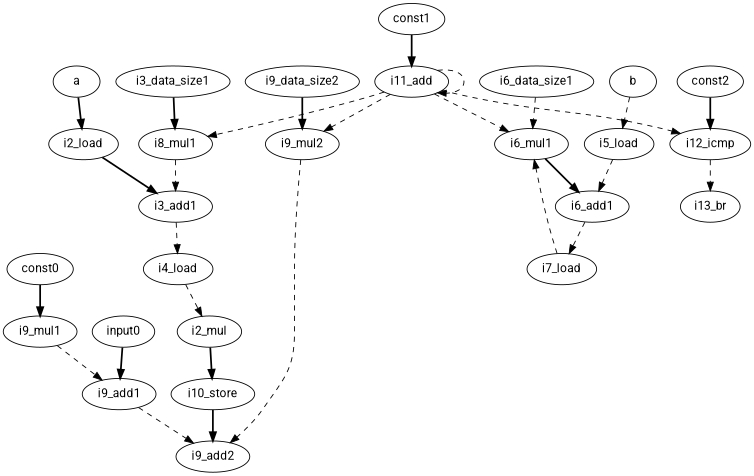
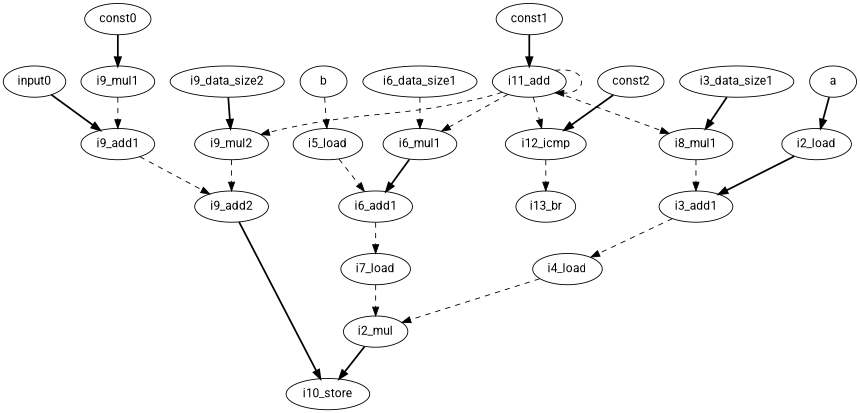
(545, 211) -> (376, 296)
(213, 421) -> (278, 296)
